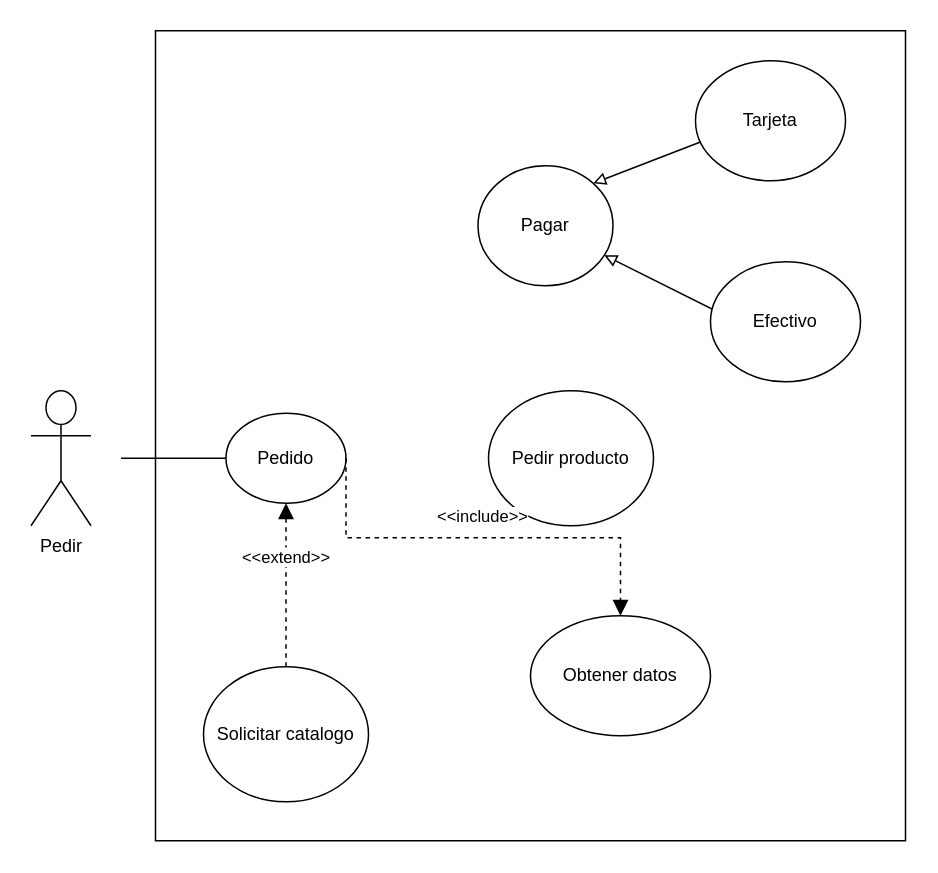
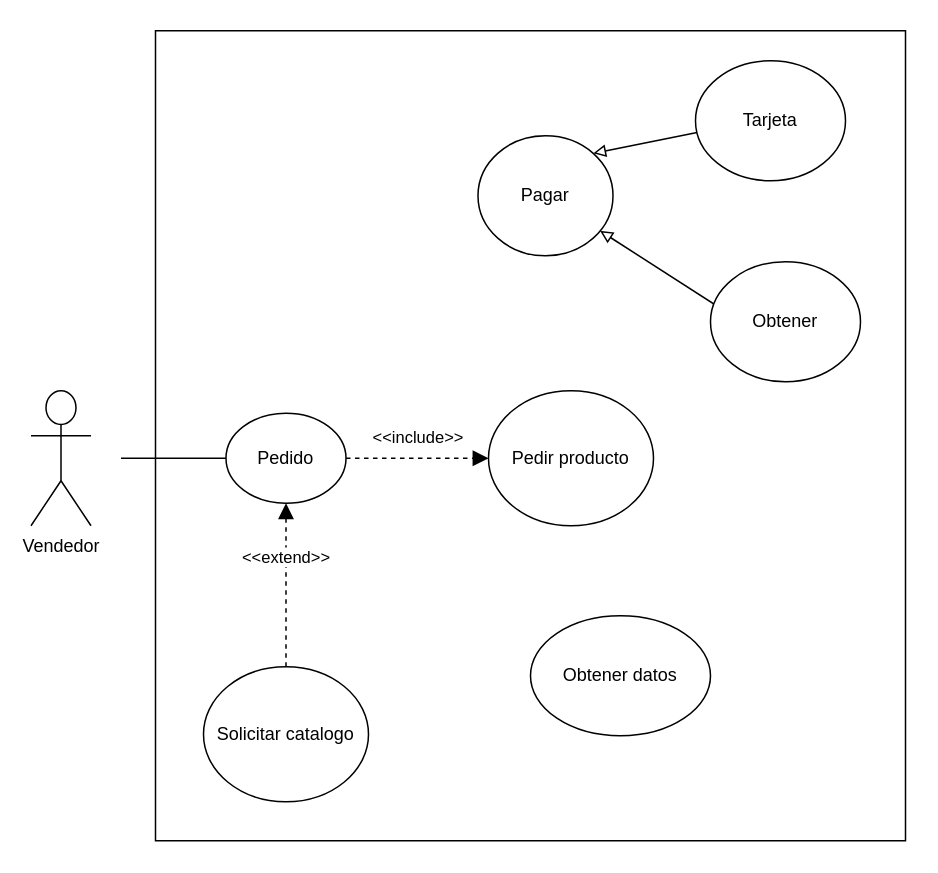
(545, 226) -> (545, 196)
(785, 322) -> (785, 322)
(474, 538) -> (409, 458)
(62, 547) -> (62, 547)
